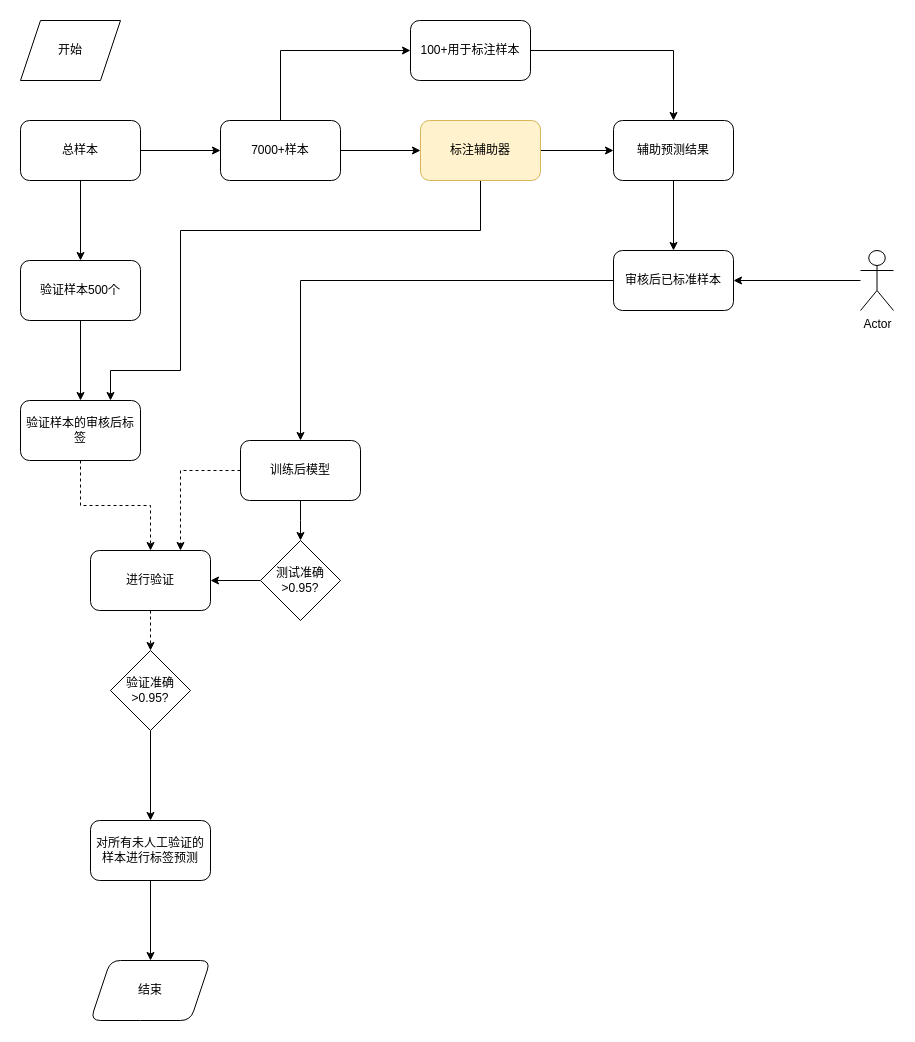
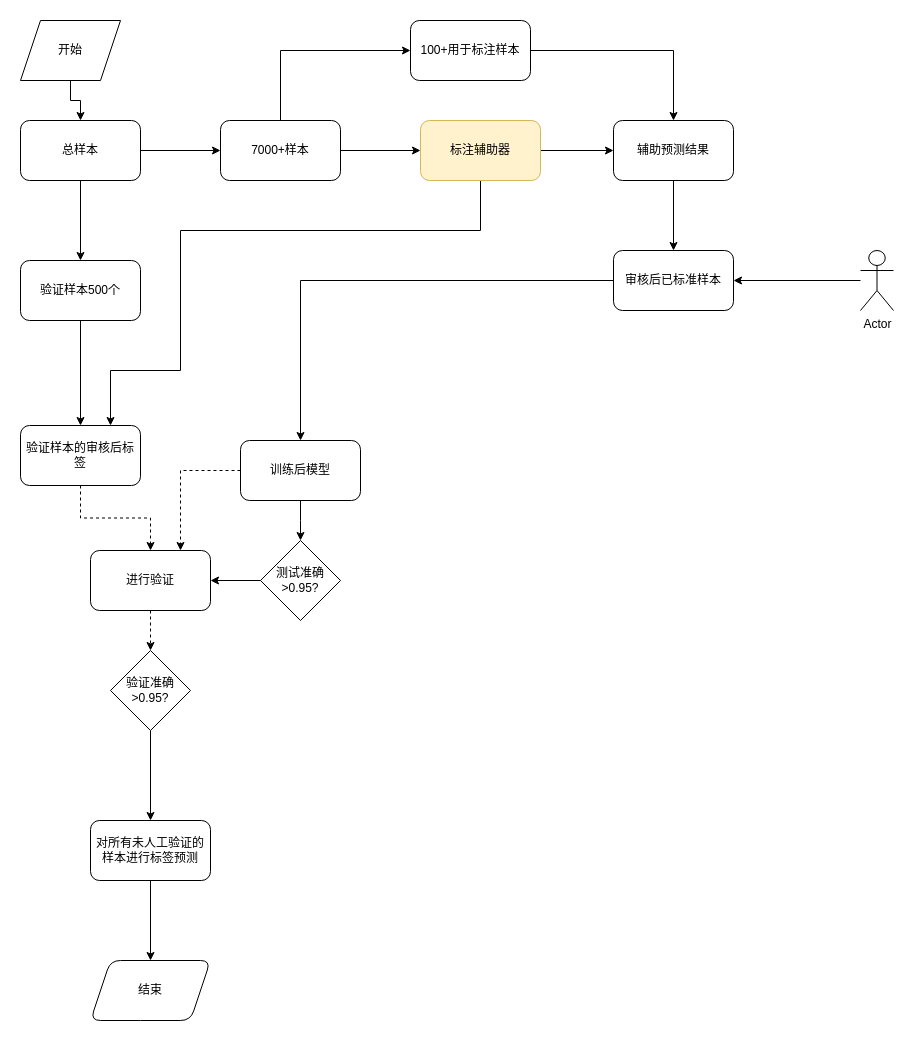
none -> (72, 101)
(81, 431) -> (81, 456)
